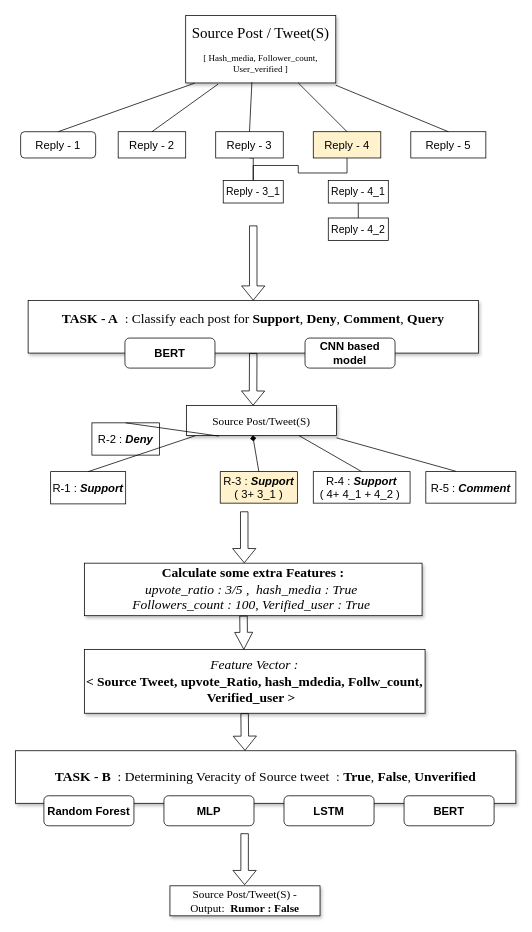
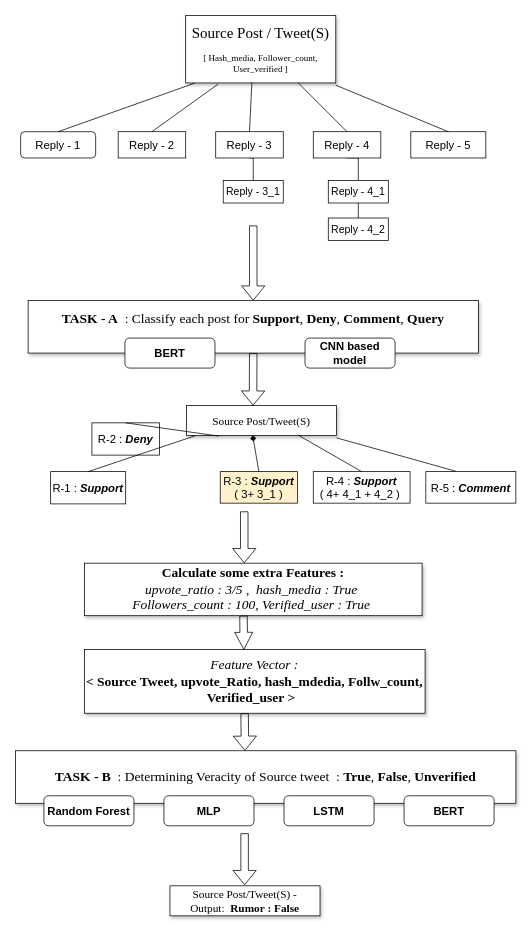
(347, 145) -> (347, 145)
(305, 173) -> (358, 163)
